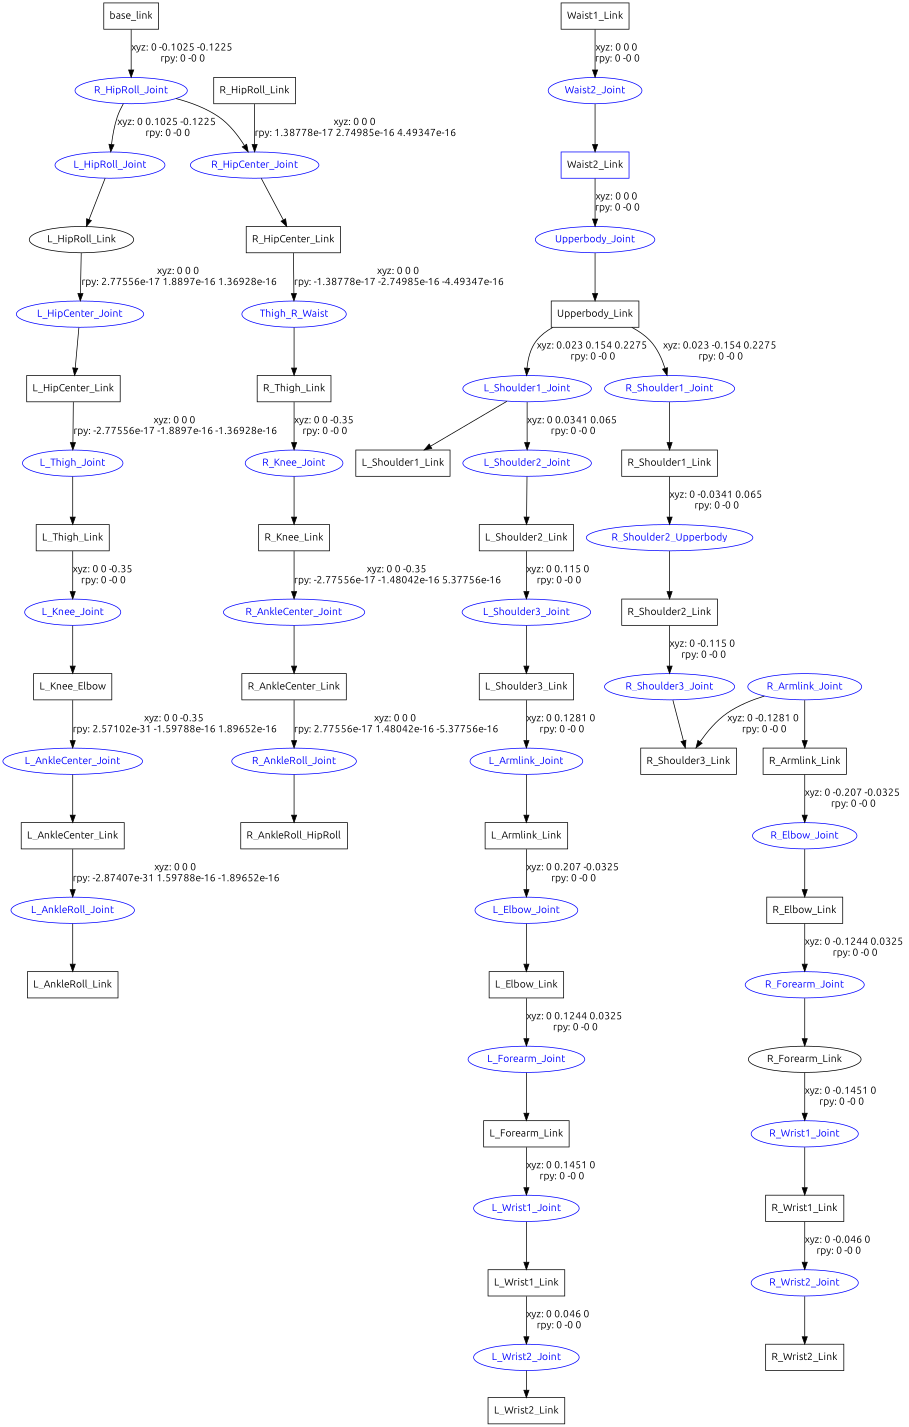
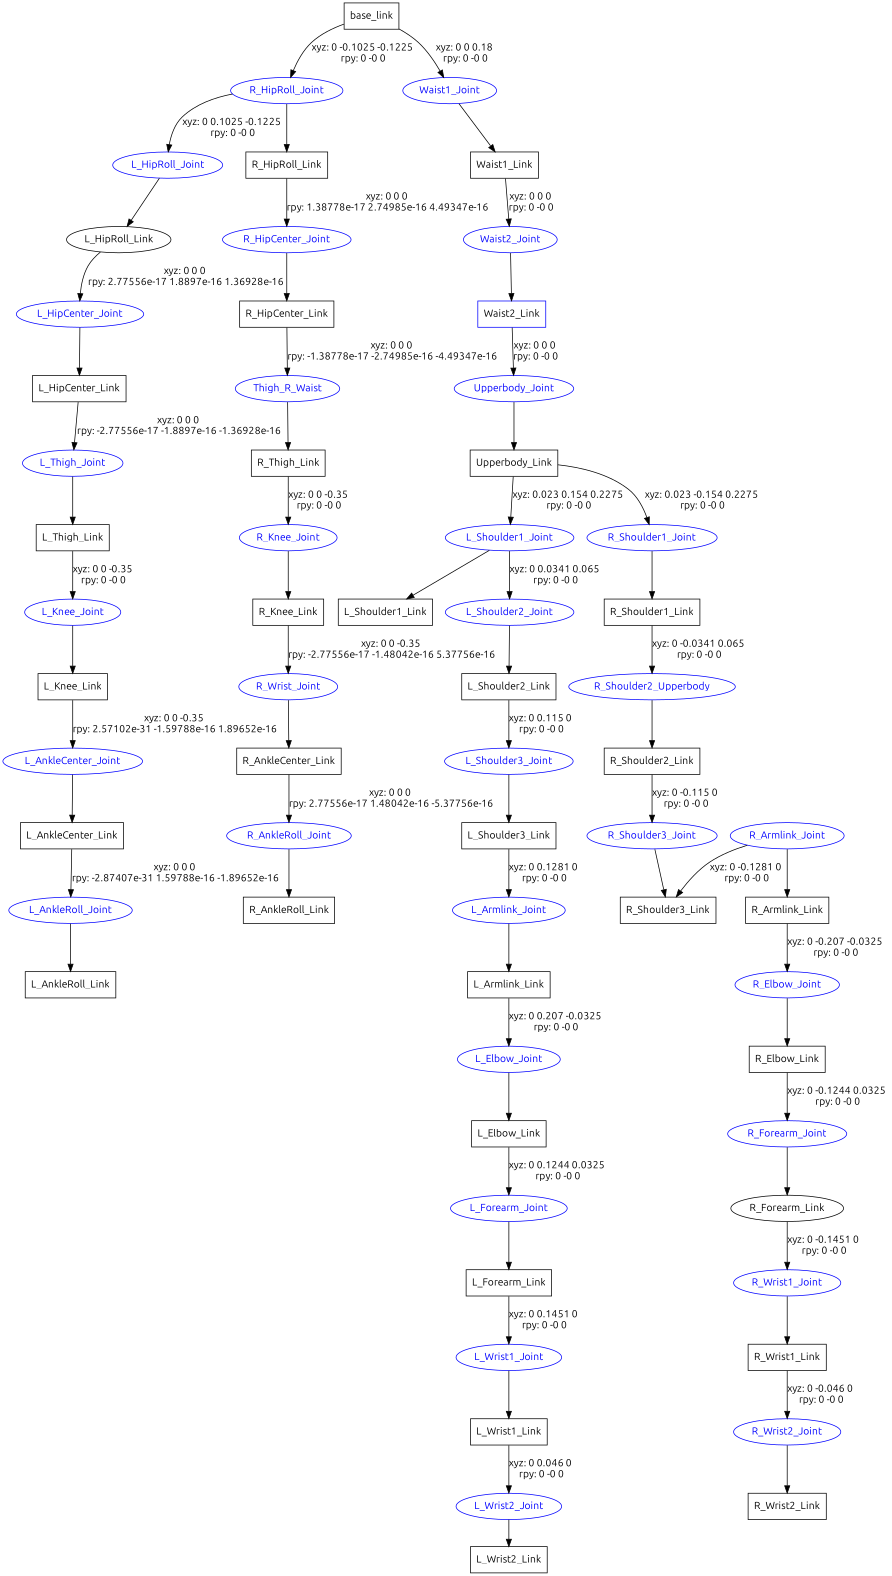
none -> (450, 91)
(215, 115) -> (287, 124)
(294, 612) -> (288, 687)
(73, 687) -> (73, 687)
(294, 836) -> (289, 910)
